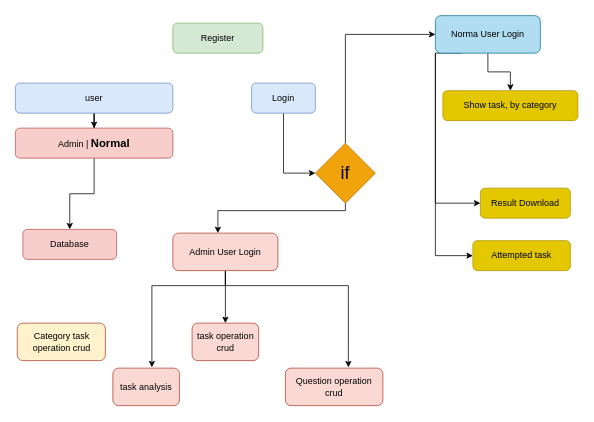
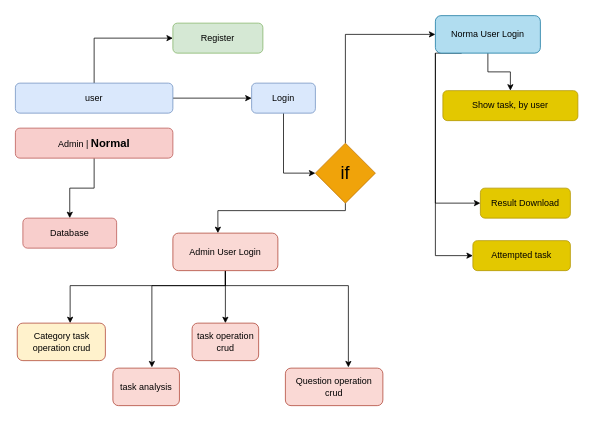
none -> (94, 38)
(510, 105) -> (510, 105)
(94, 123) -> (245, 98)
(70, 244) -> (70, 233)
none -> (108, 285)
